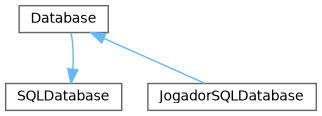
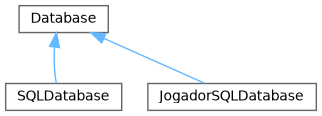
(73, 51) -> (54, 65)
